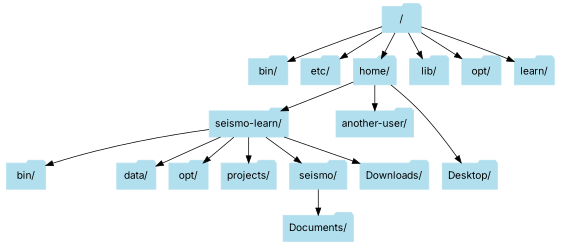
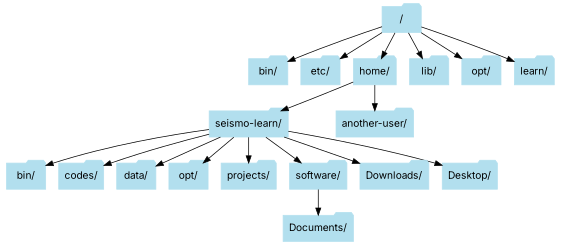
(427, 118) -> (362, 146)
none -> (81, 176)
(318, 176) -> (318, 176)
